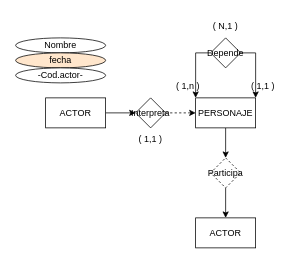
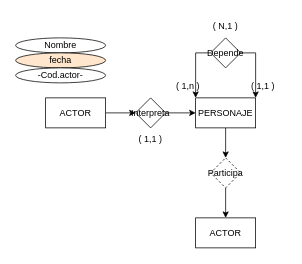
(177, 113) -> (177, 113)
